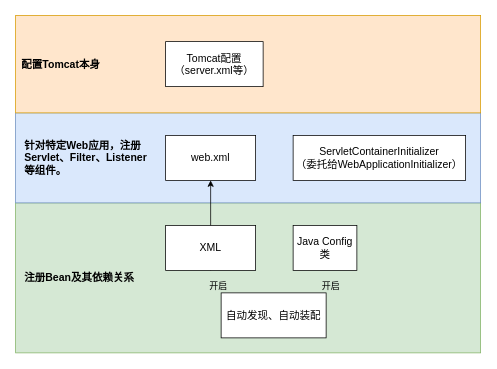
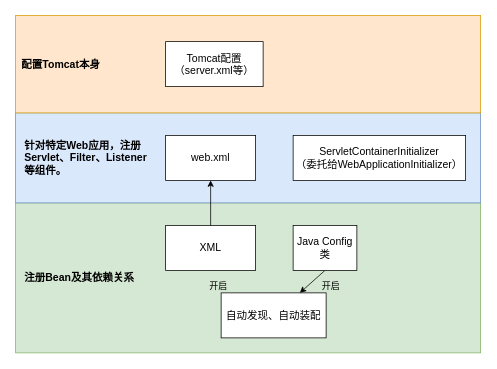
none -> (314, 280)
